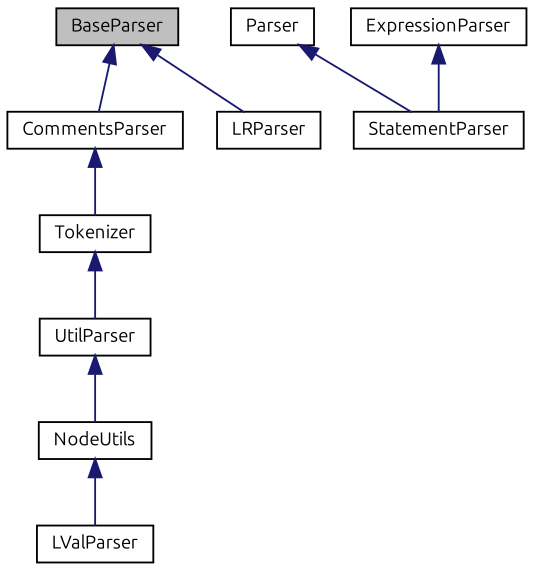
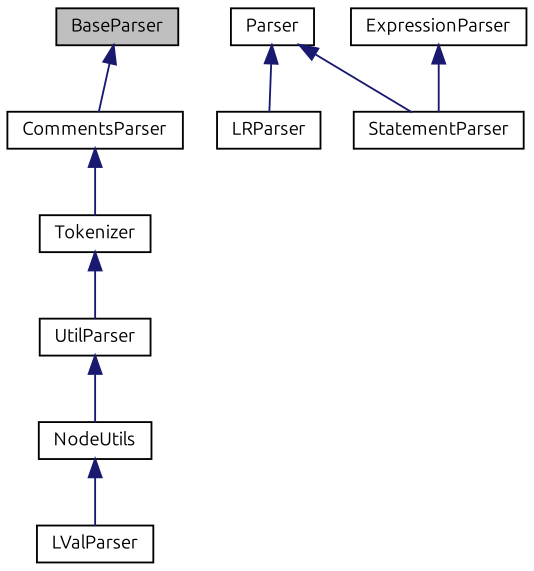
(201, 84) -> (270, 88)
